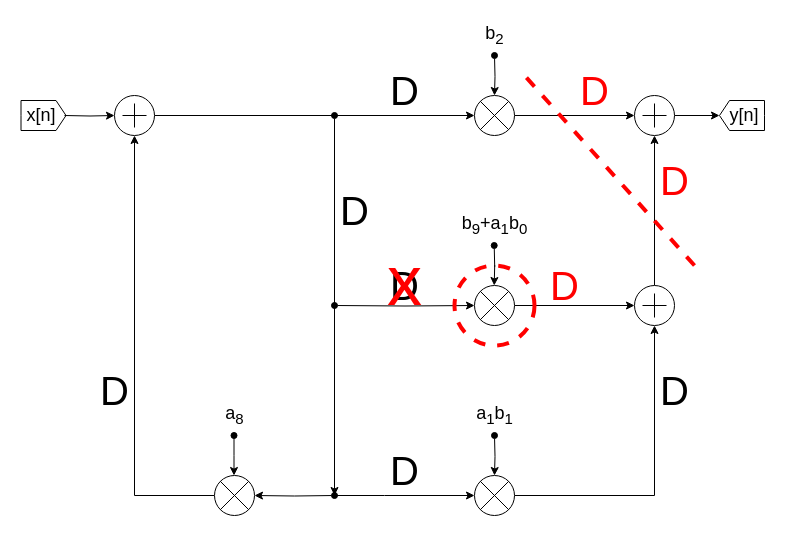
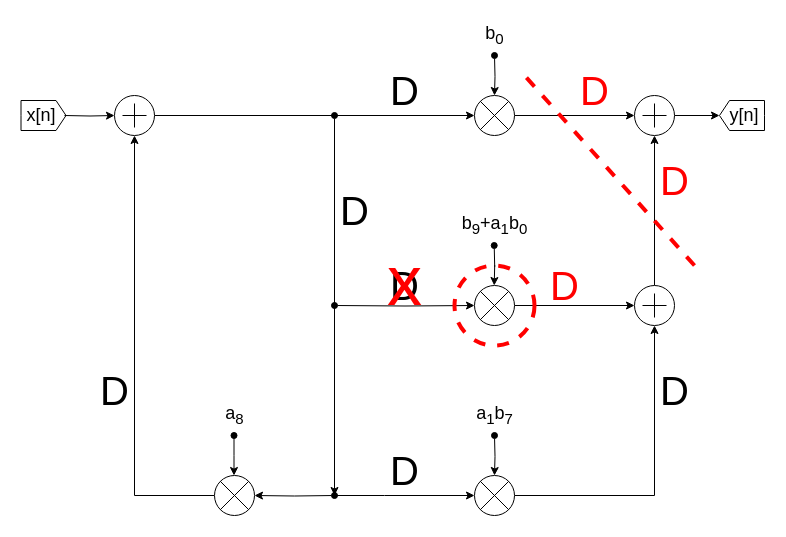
(495, 36) -> (495, 36)
(495, 416) -> (495, 416)
